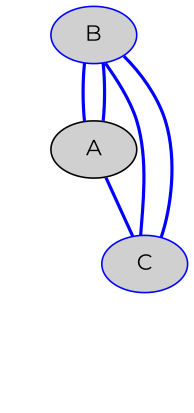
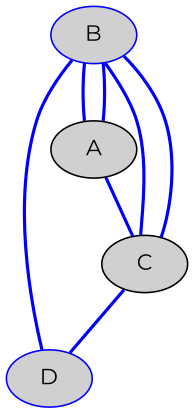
(145, 264) -> (145, 264)
none -> (49, 378)
